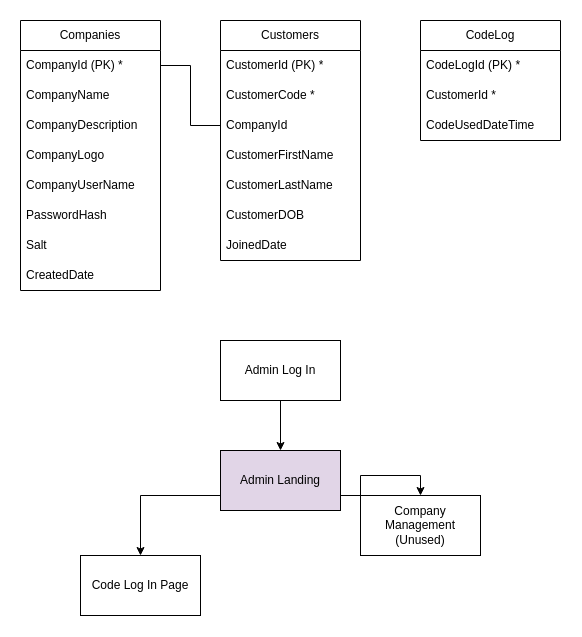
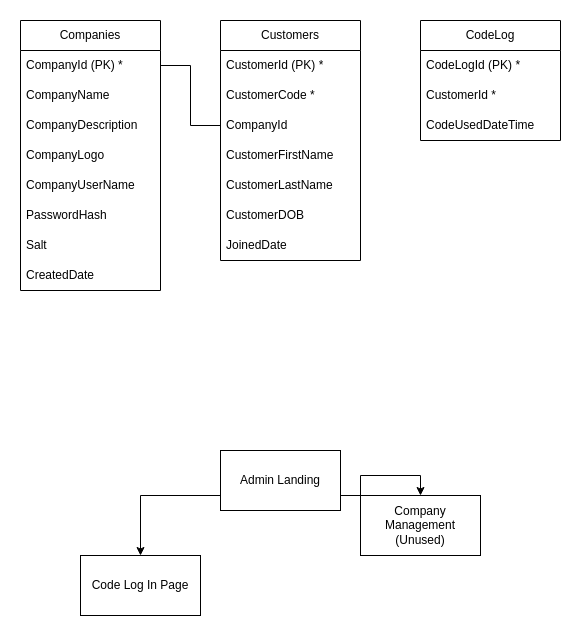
(281, 371) -> none
(281, 422) -> none
(281, 481) -> (281, 481)
